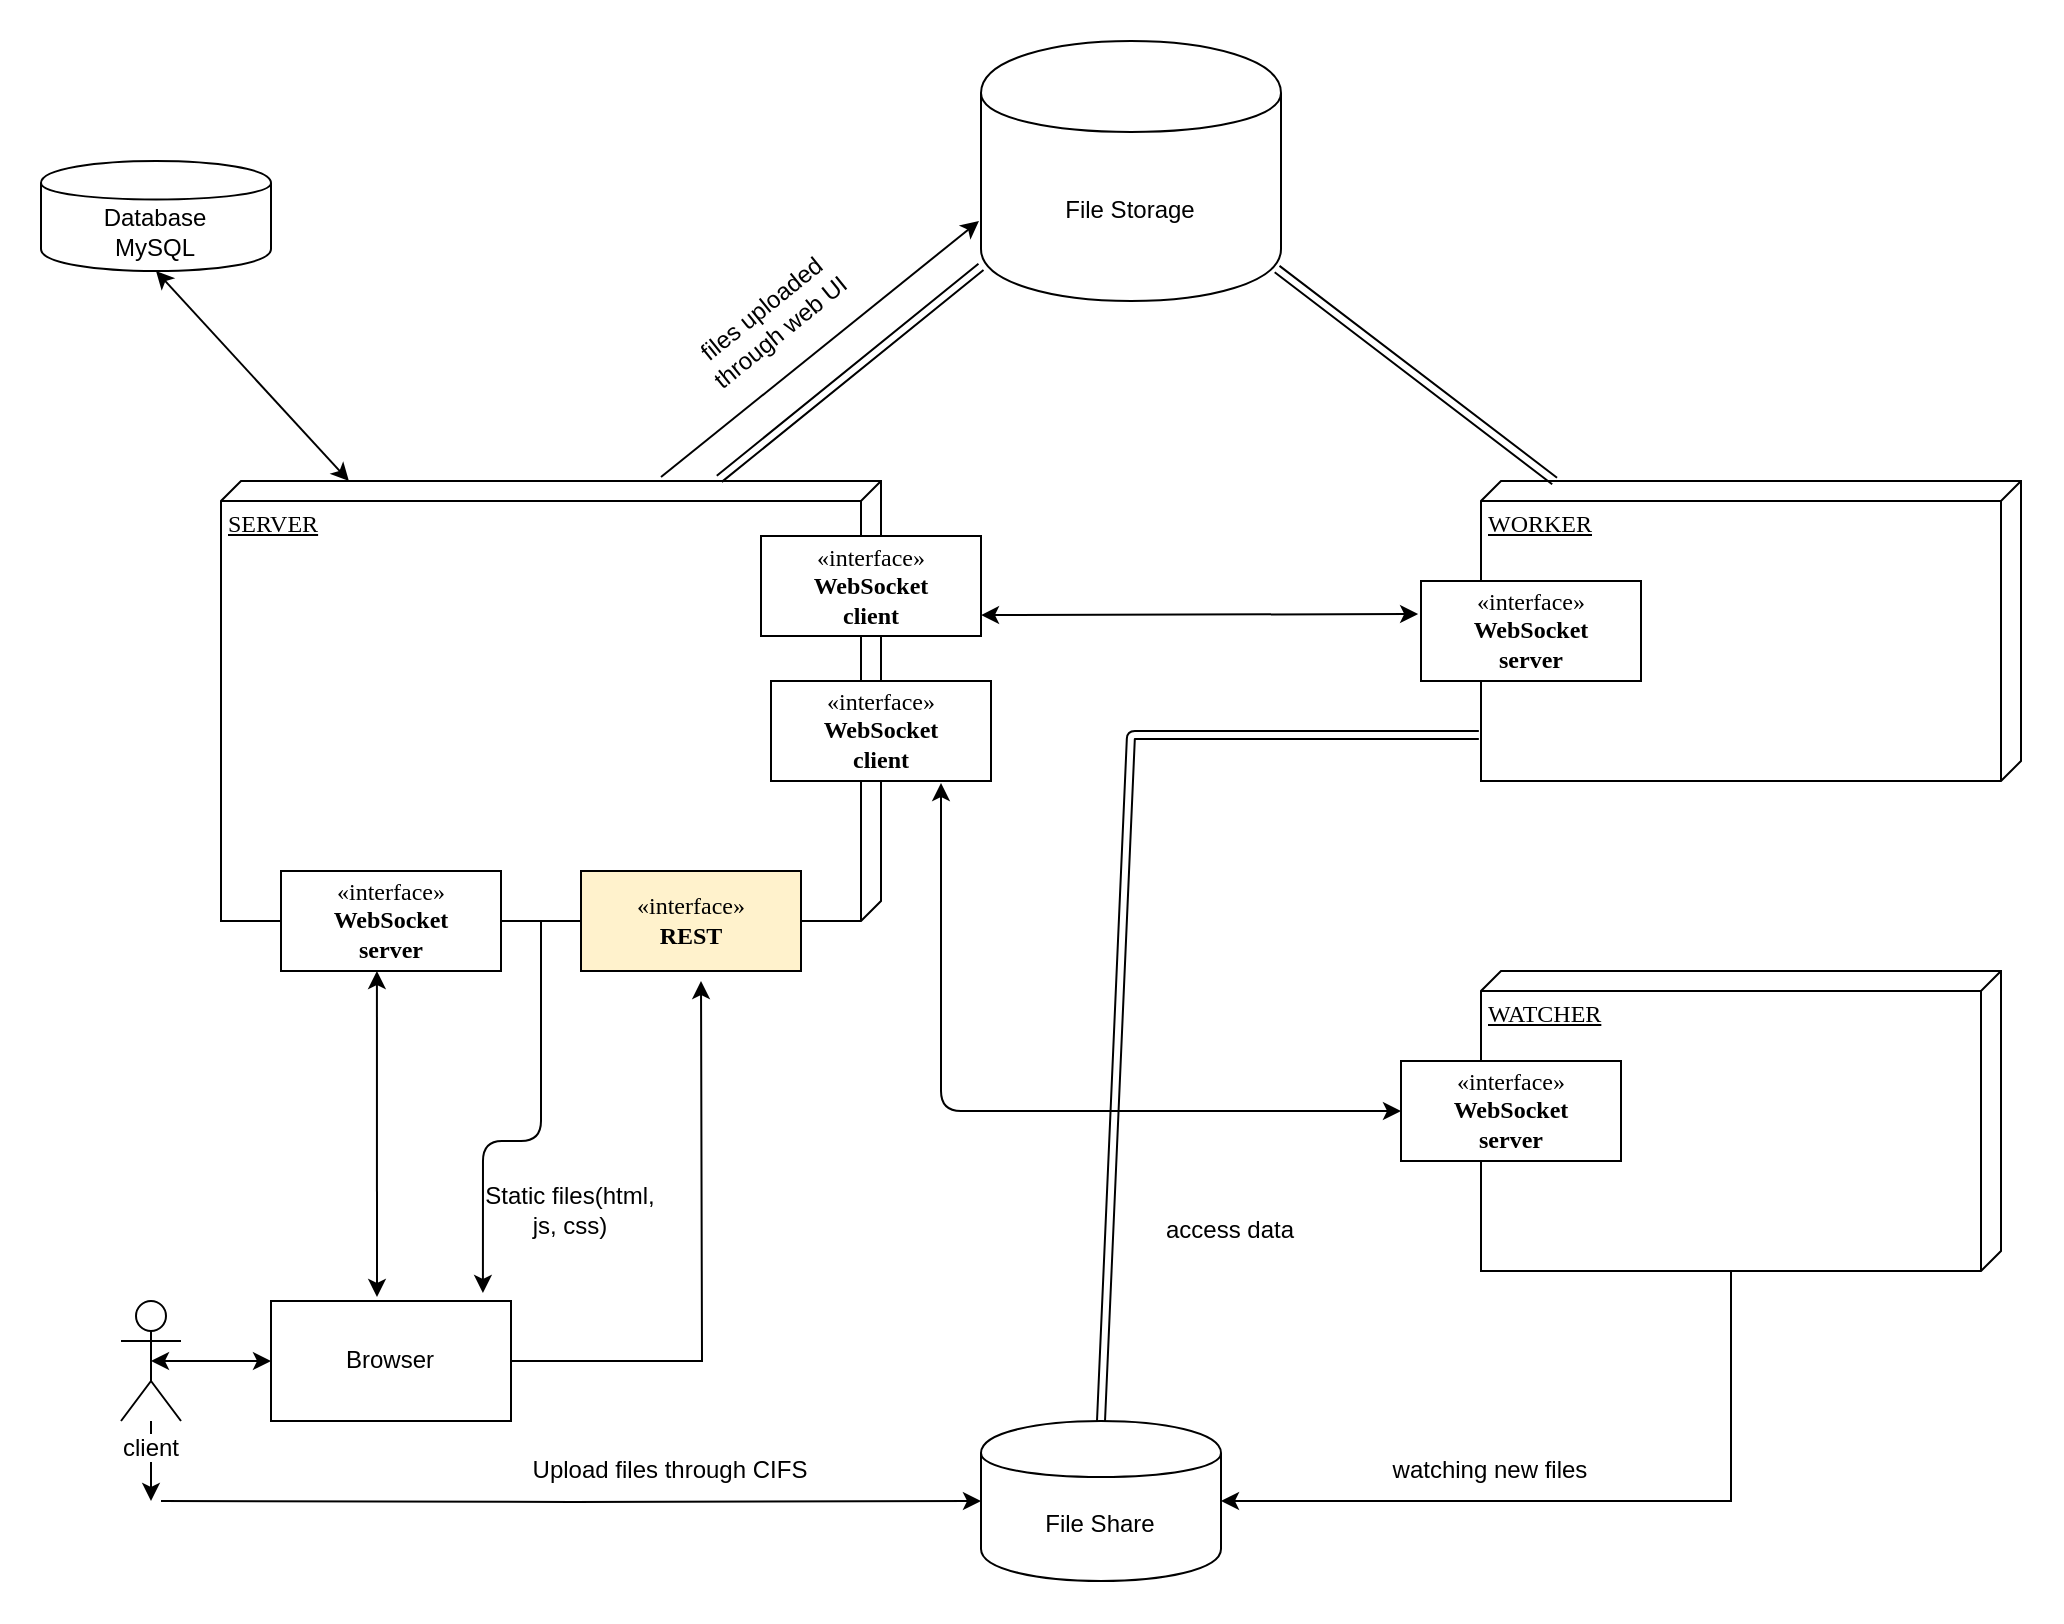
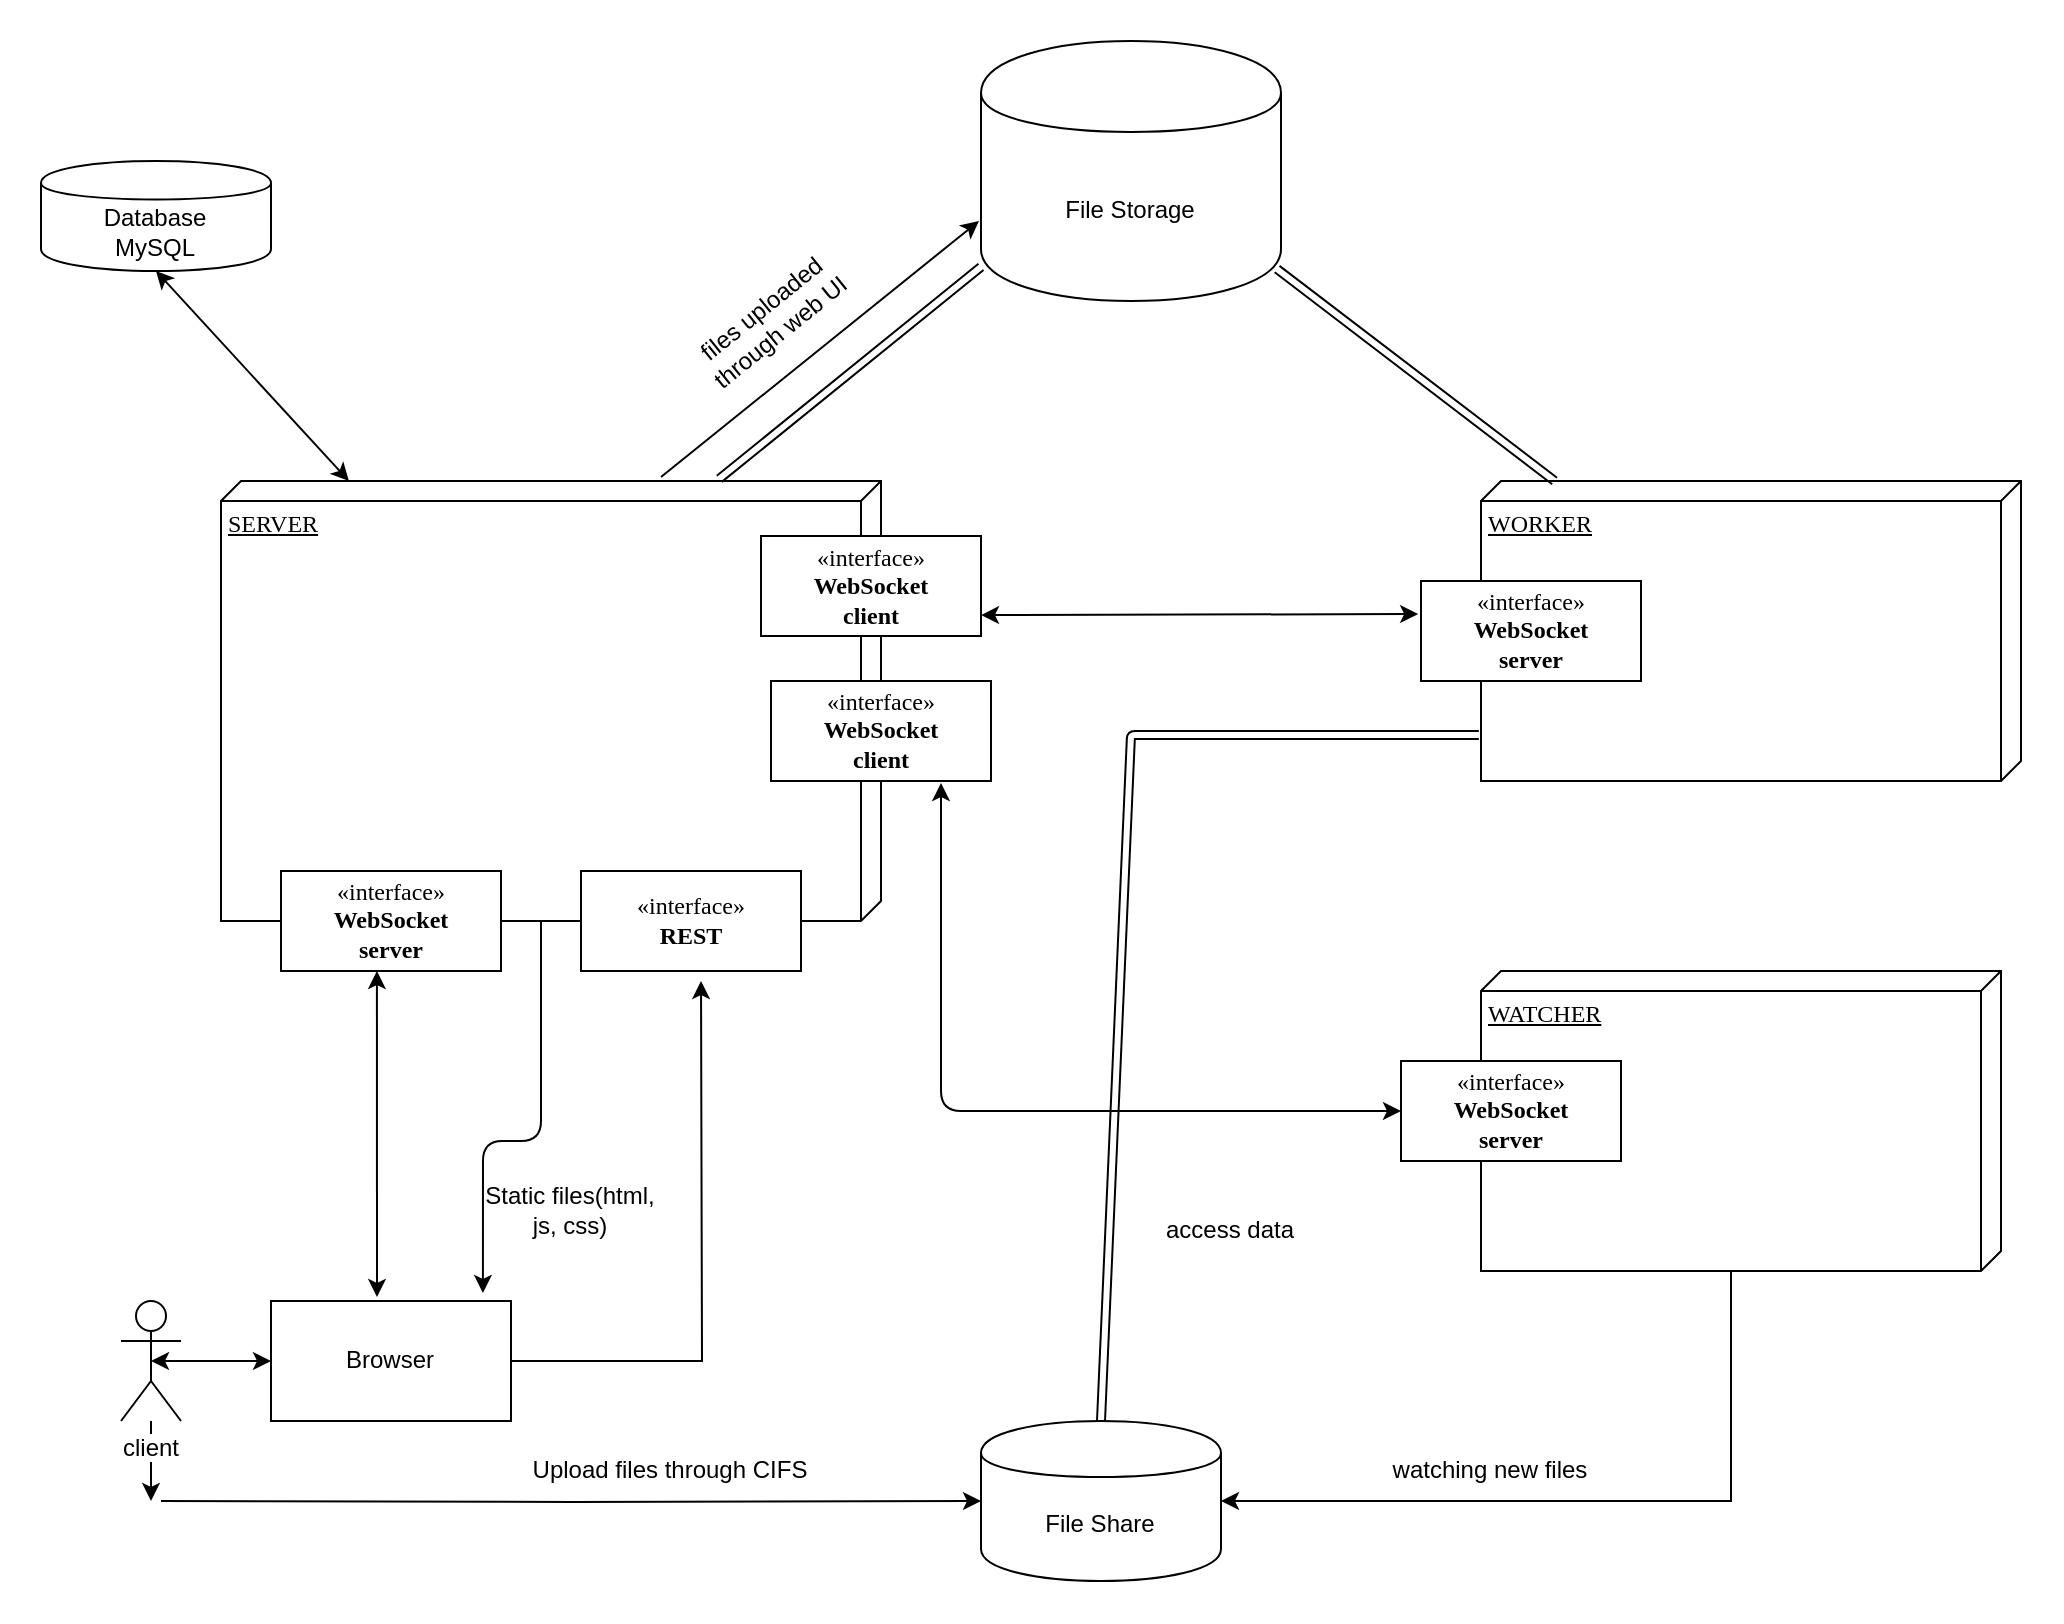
(691, 921) -> (691, 921)
